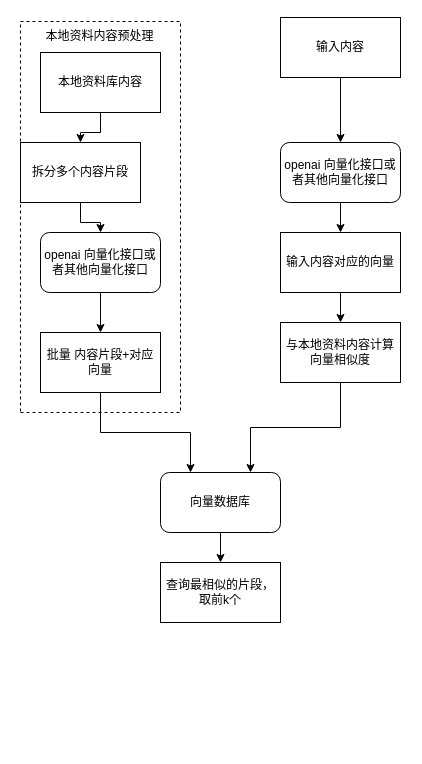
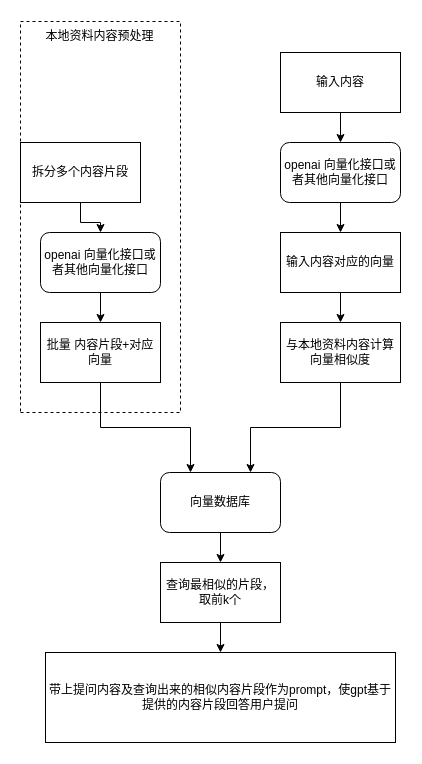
(341, 48) -> (341, 83)
(101, 83) -> none
(100, 133) -> none
(101, 363) -> (101, 353)
none -> (221, 642)
none -> (221, 698)
